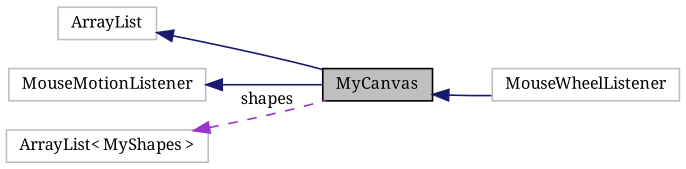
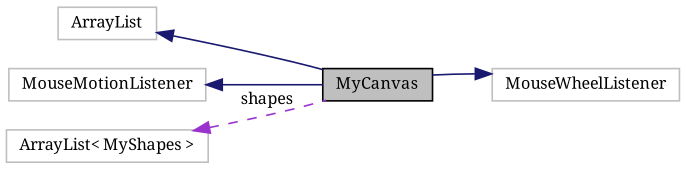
(470, 96) -> (454, 74)
